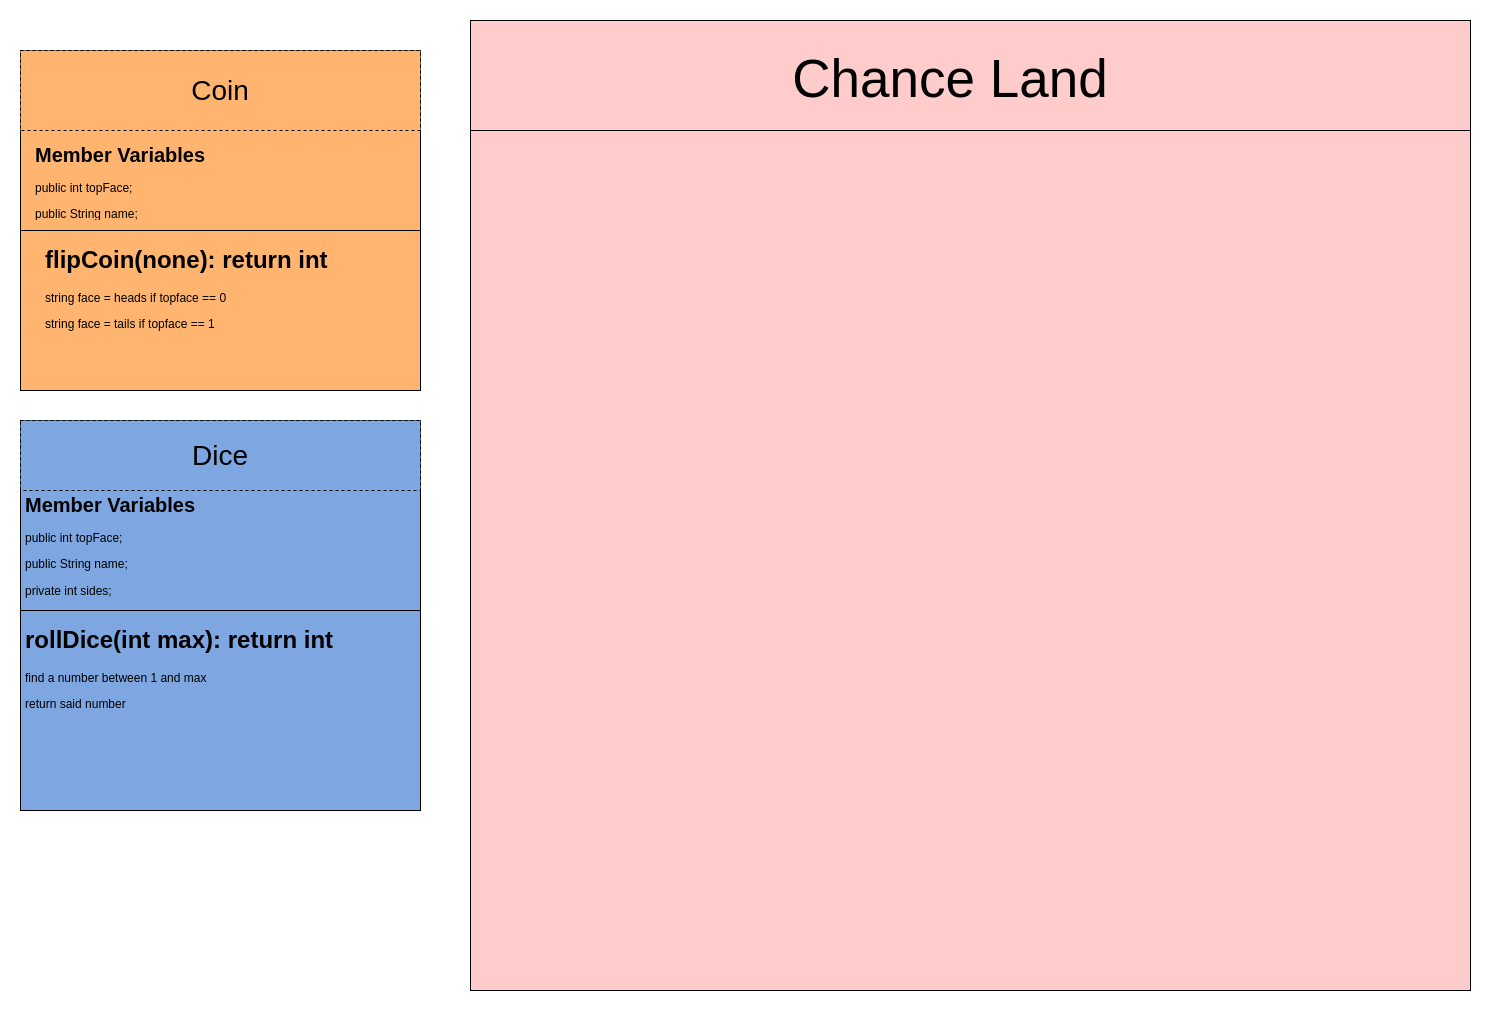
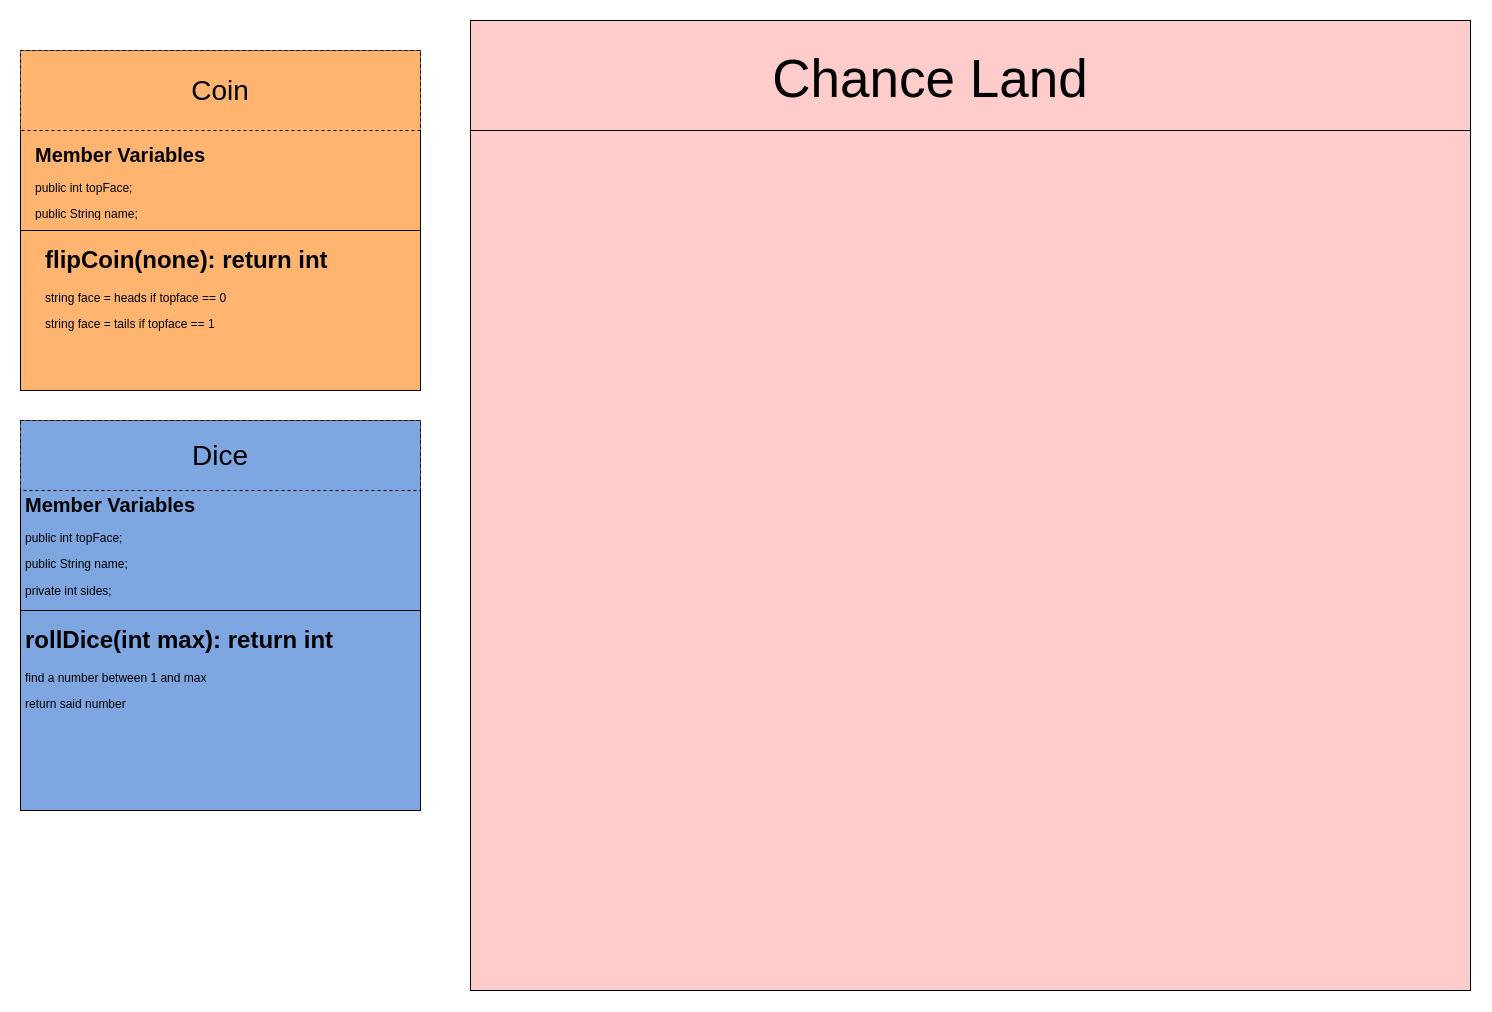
(951, 78) -> (931, 78)
